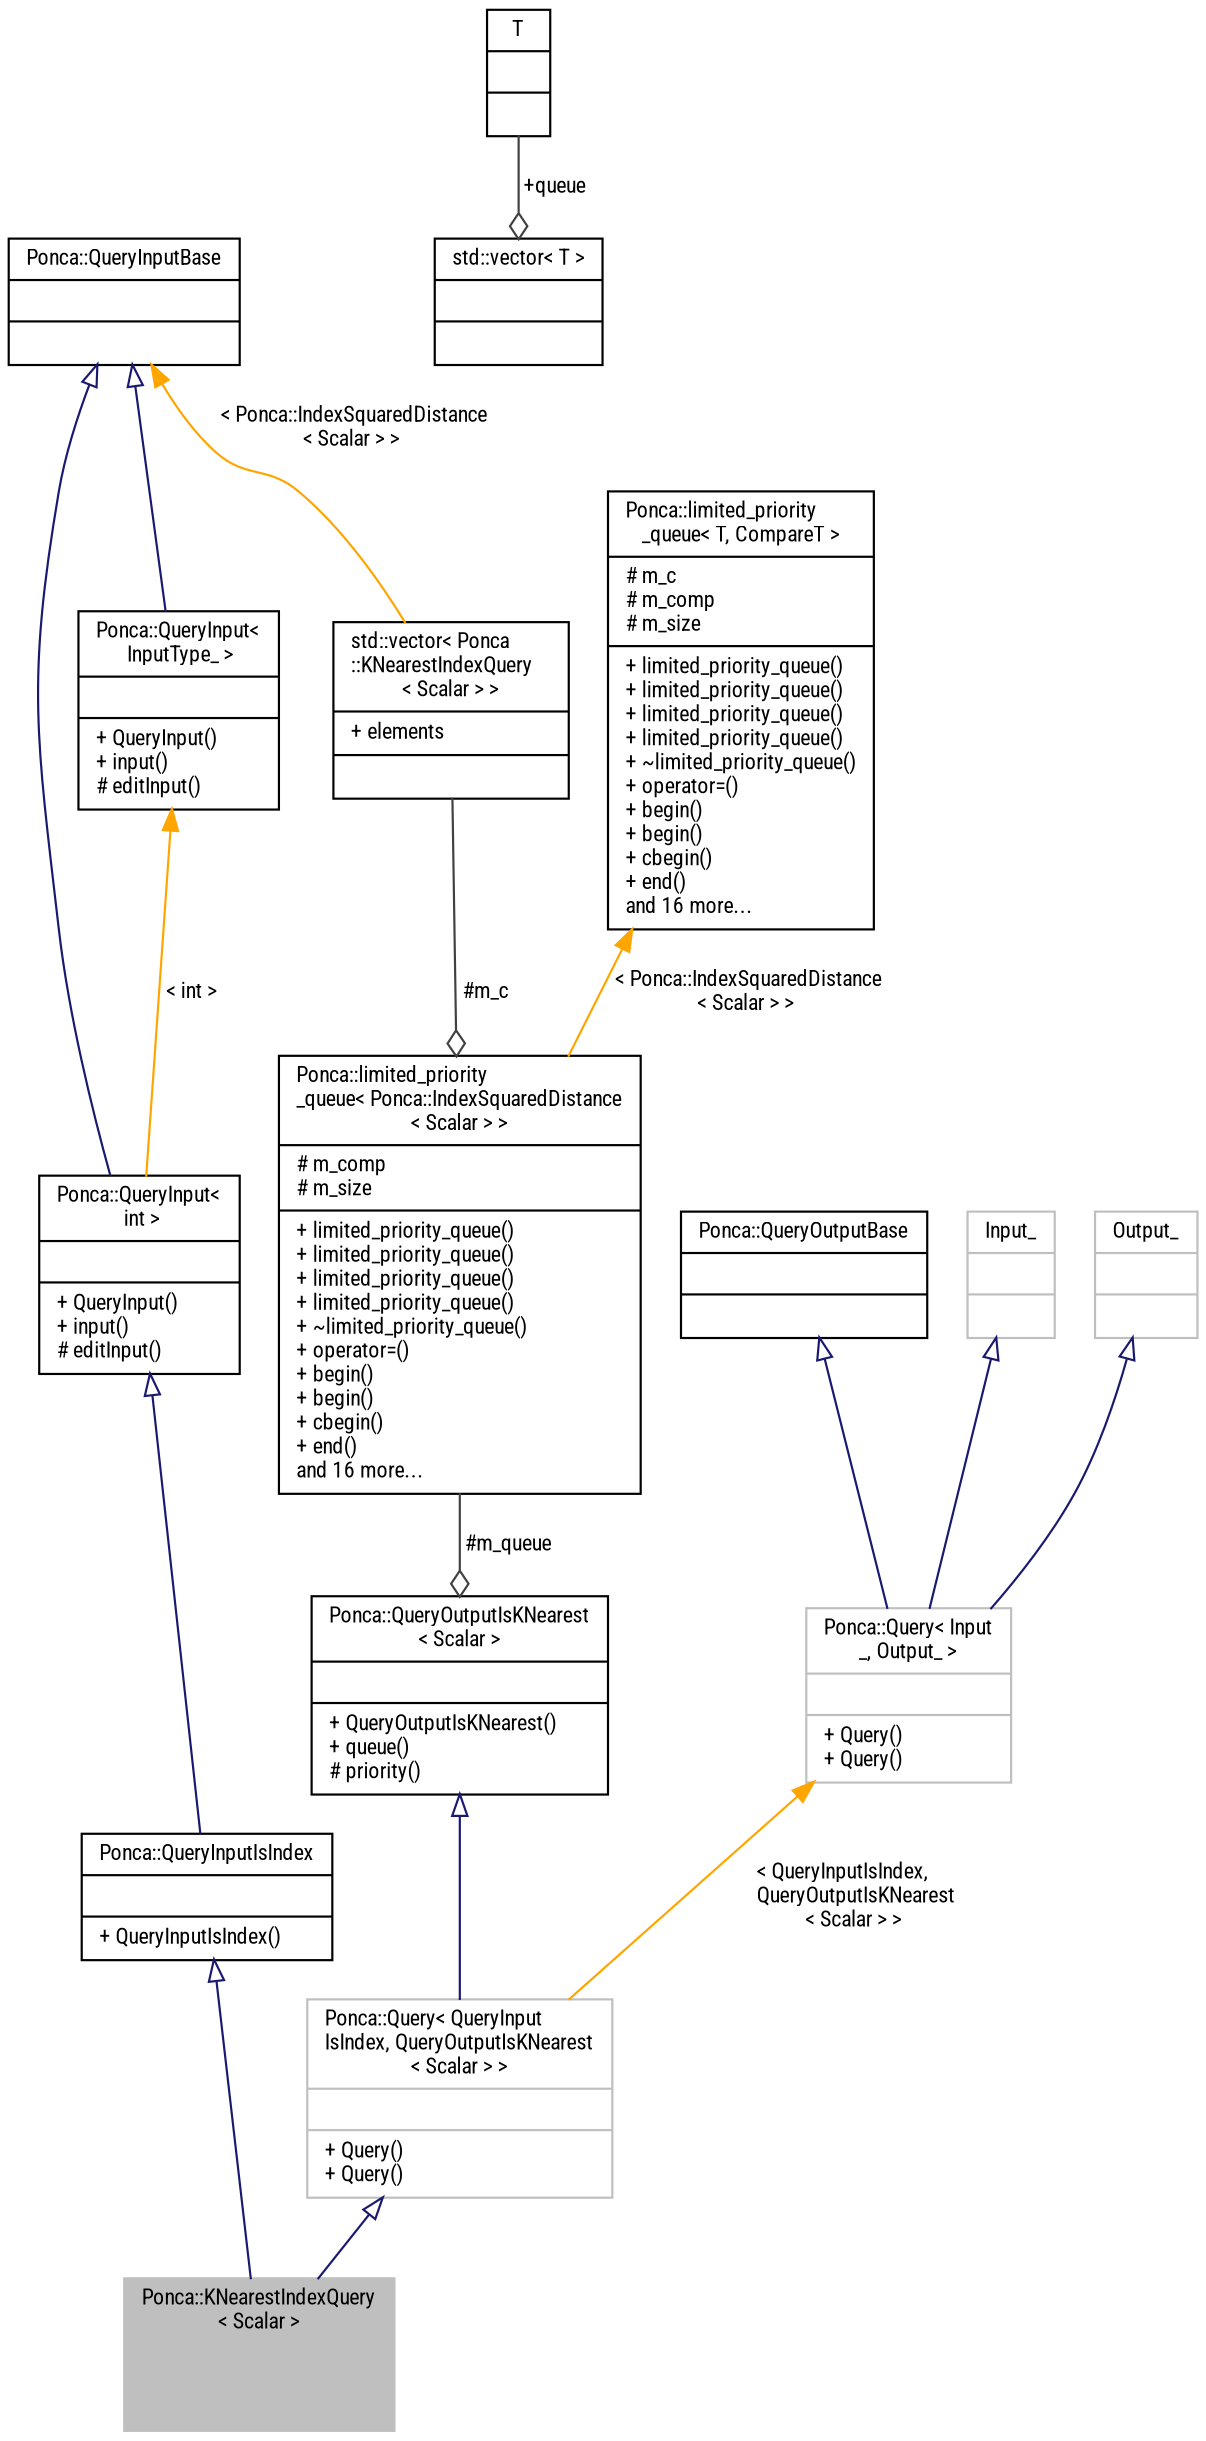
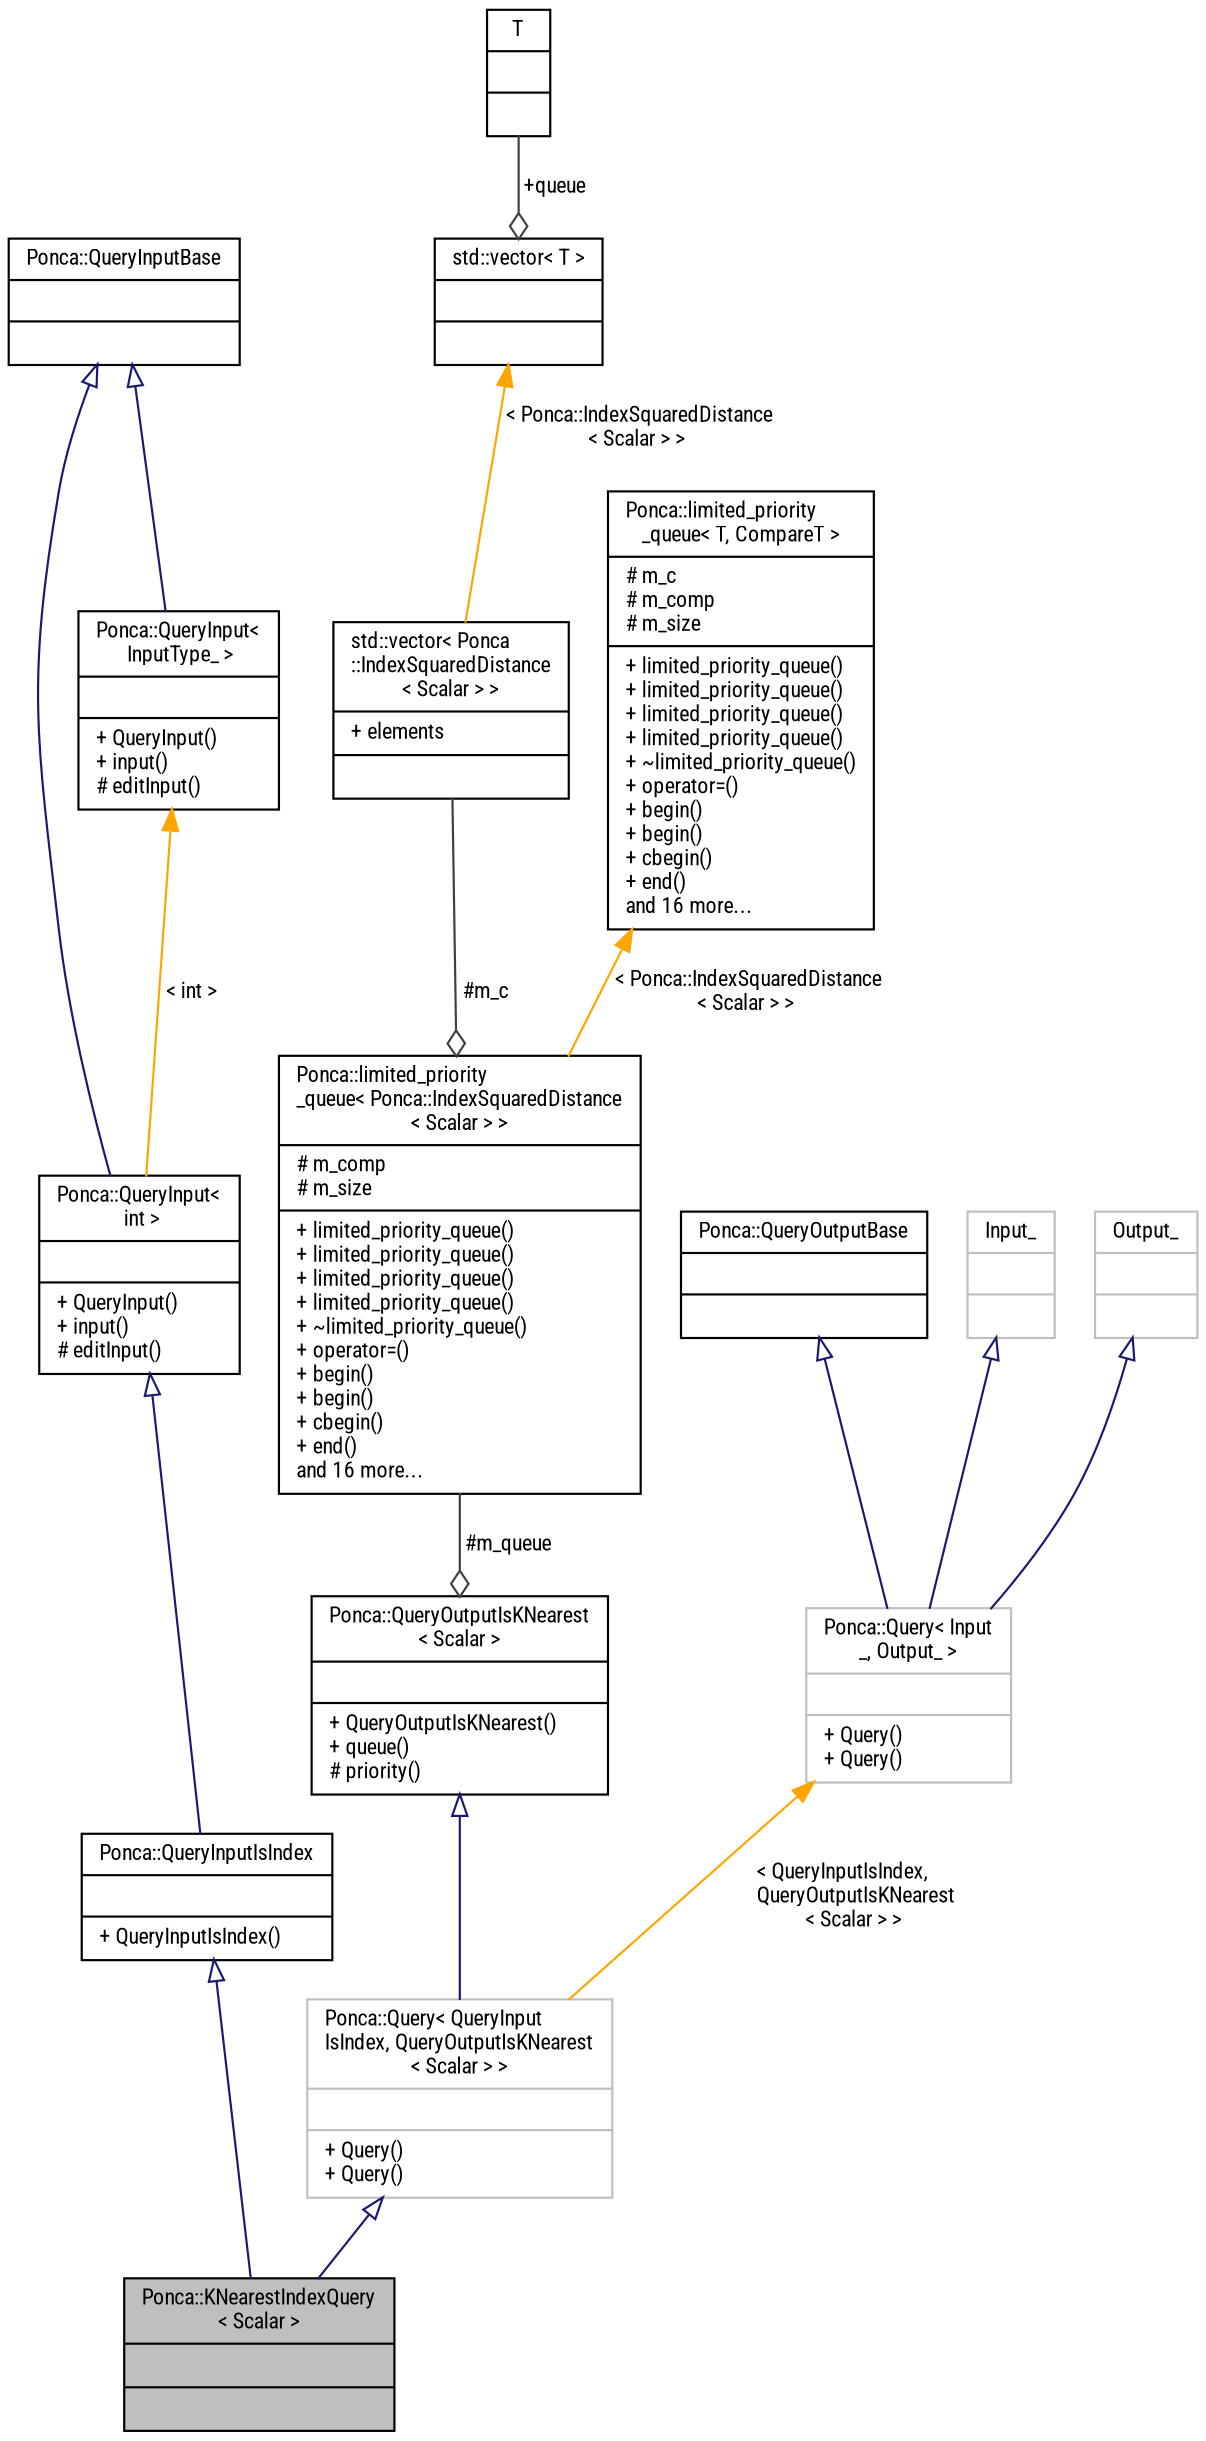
(295, 489) -> (485, 505)
(442, 666) -> (451, 666)
(259, 2355) -> (259, 2355)
